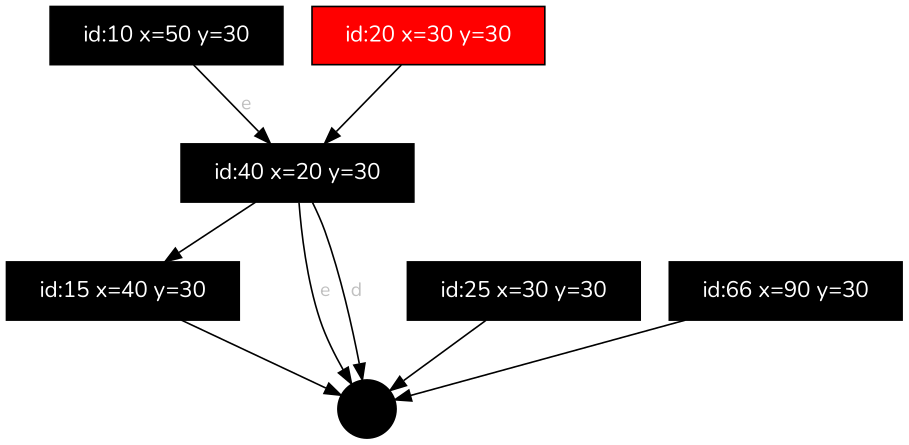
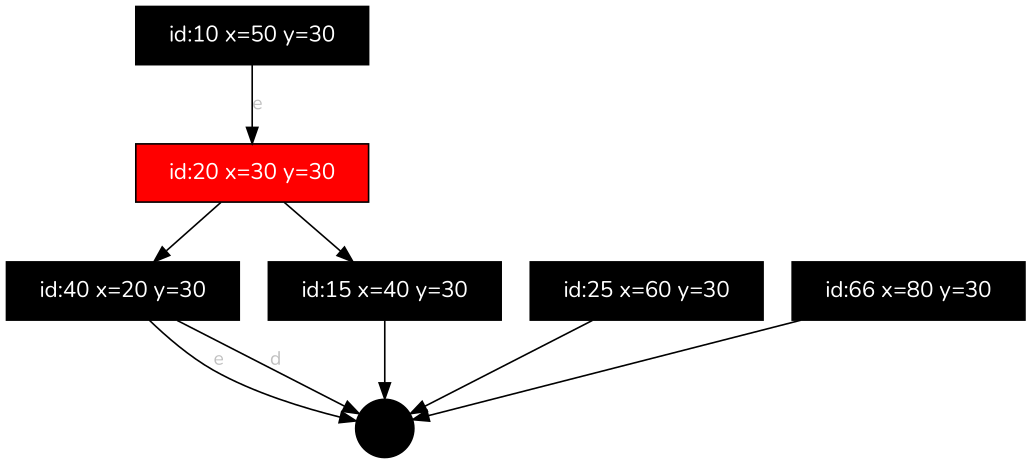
(226, 98) -> (252, 96)
(217, 227) -> (312, 227)
(524, 291) -> (647, 291)
(786, 291) -> (909, 291)
